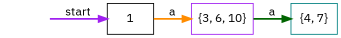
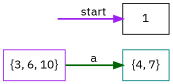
(168, 19) -> none
